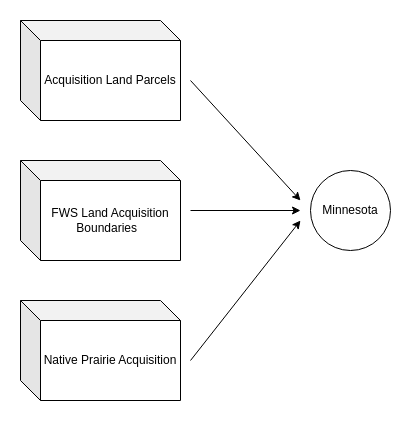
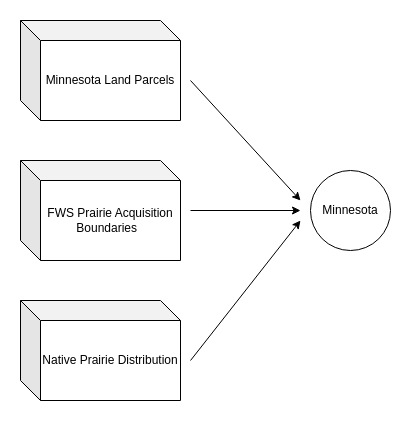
(111, 81) -> (111, 81)
(111, 221) -> (111, 221)
(111, 361) -> (111, 361)
